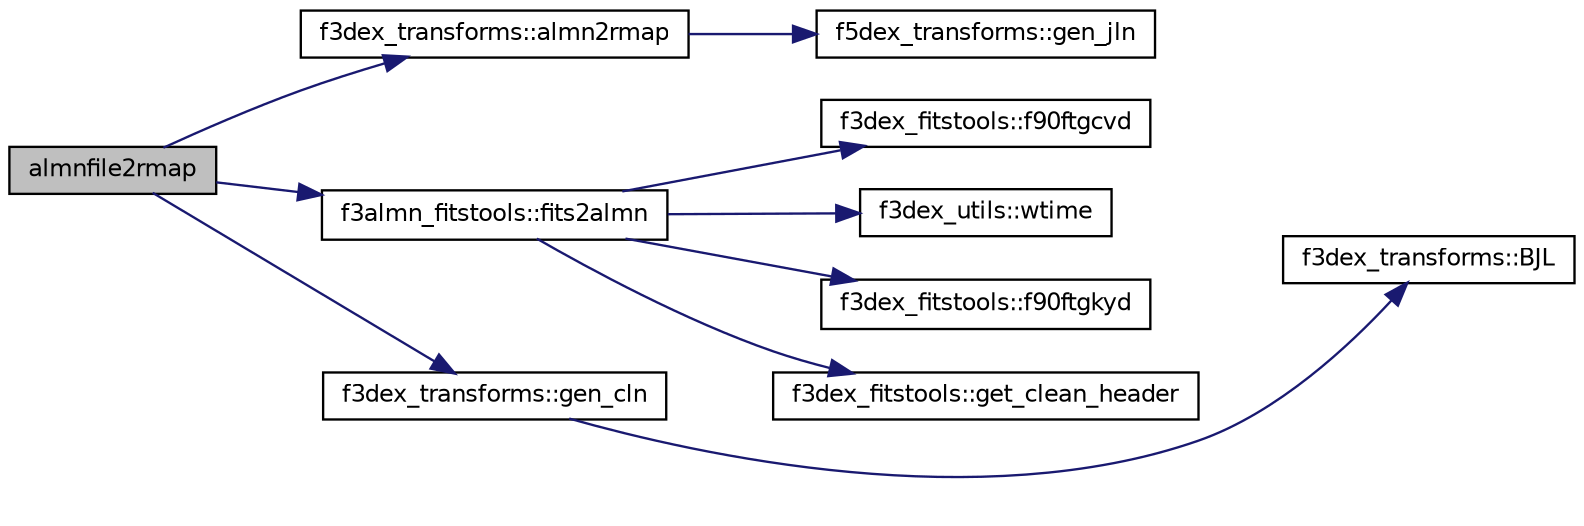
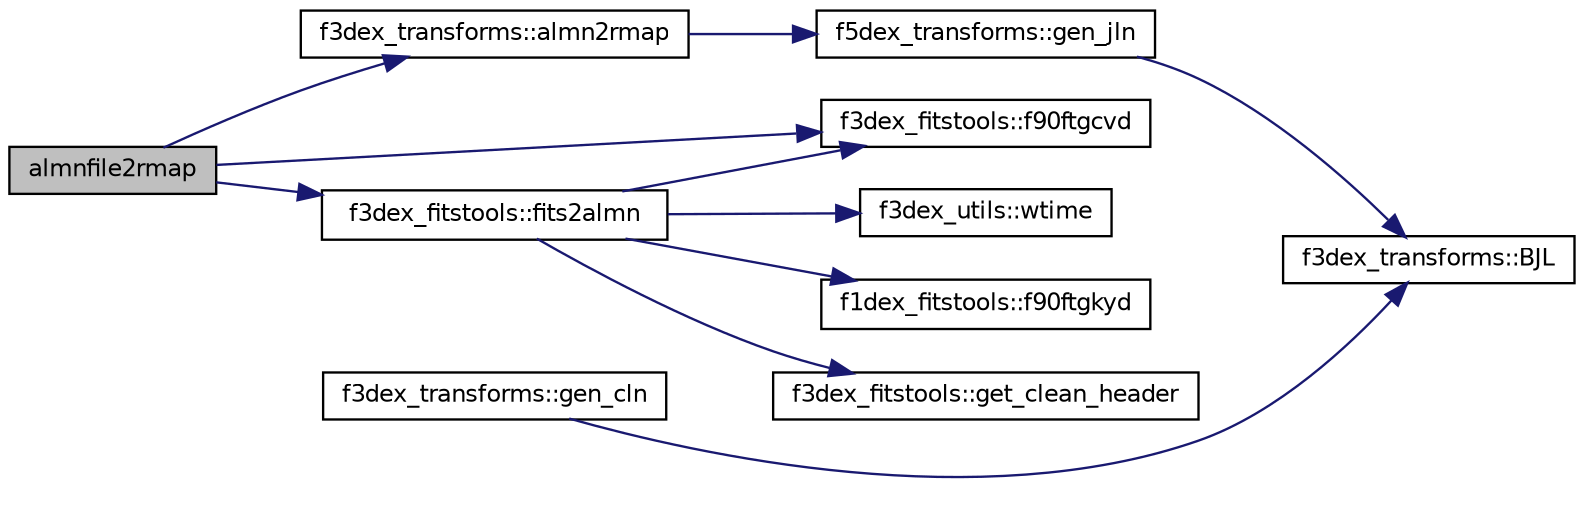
none -> (1272, 123)
(495, 215) -> (495, 215)
(294, 277) -> (506, 149)
(986, 304) -> (986, 304)
